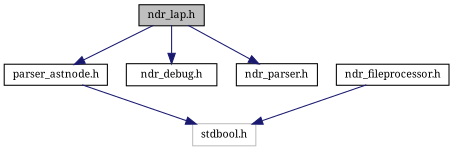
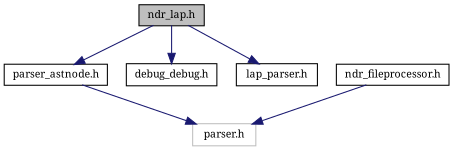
(172, 75) -> (172, 75)
(277, 75) -> (277, 75)
(224, 135) -> (224, 135)
